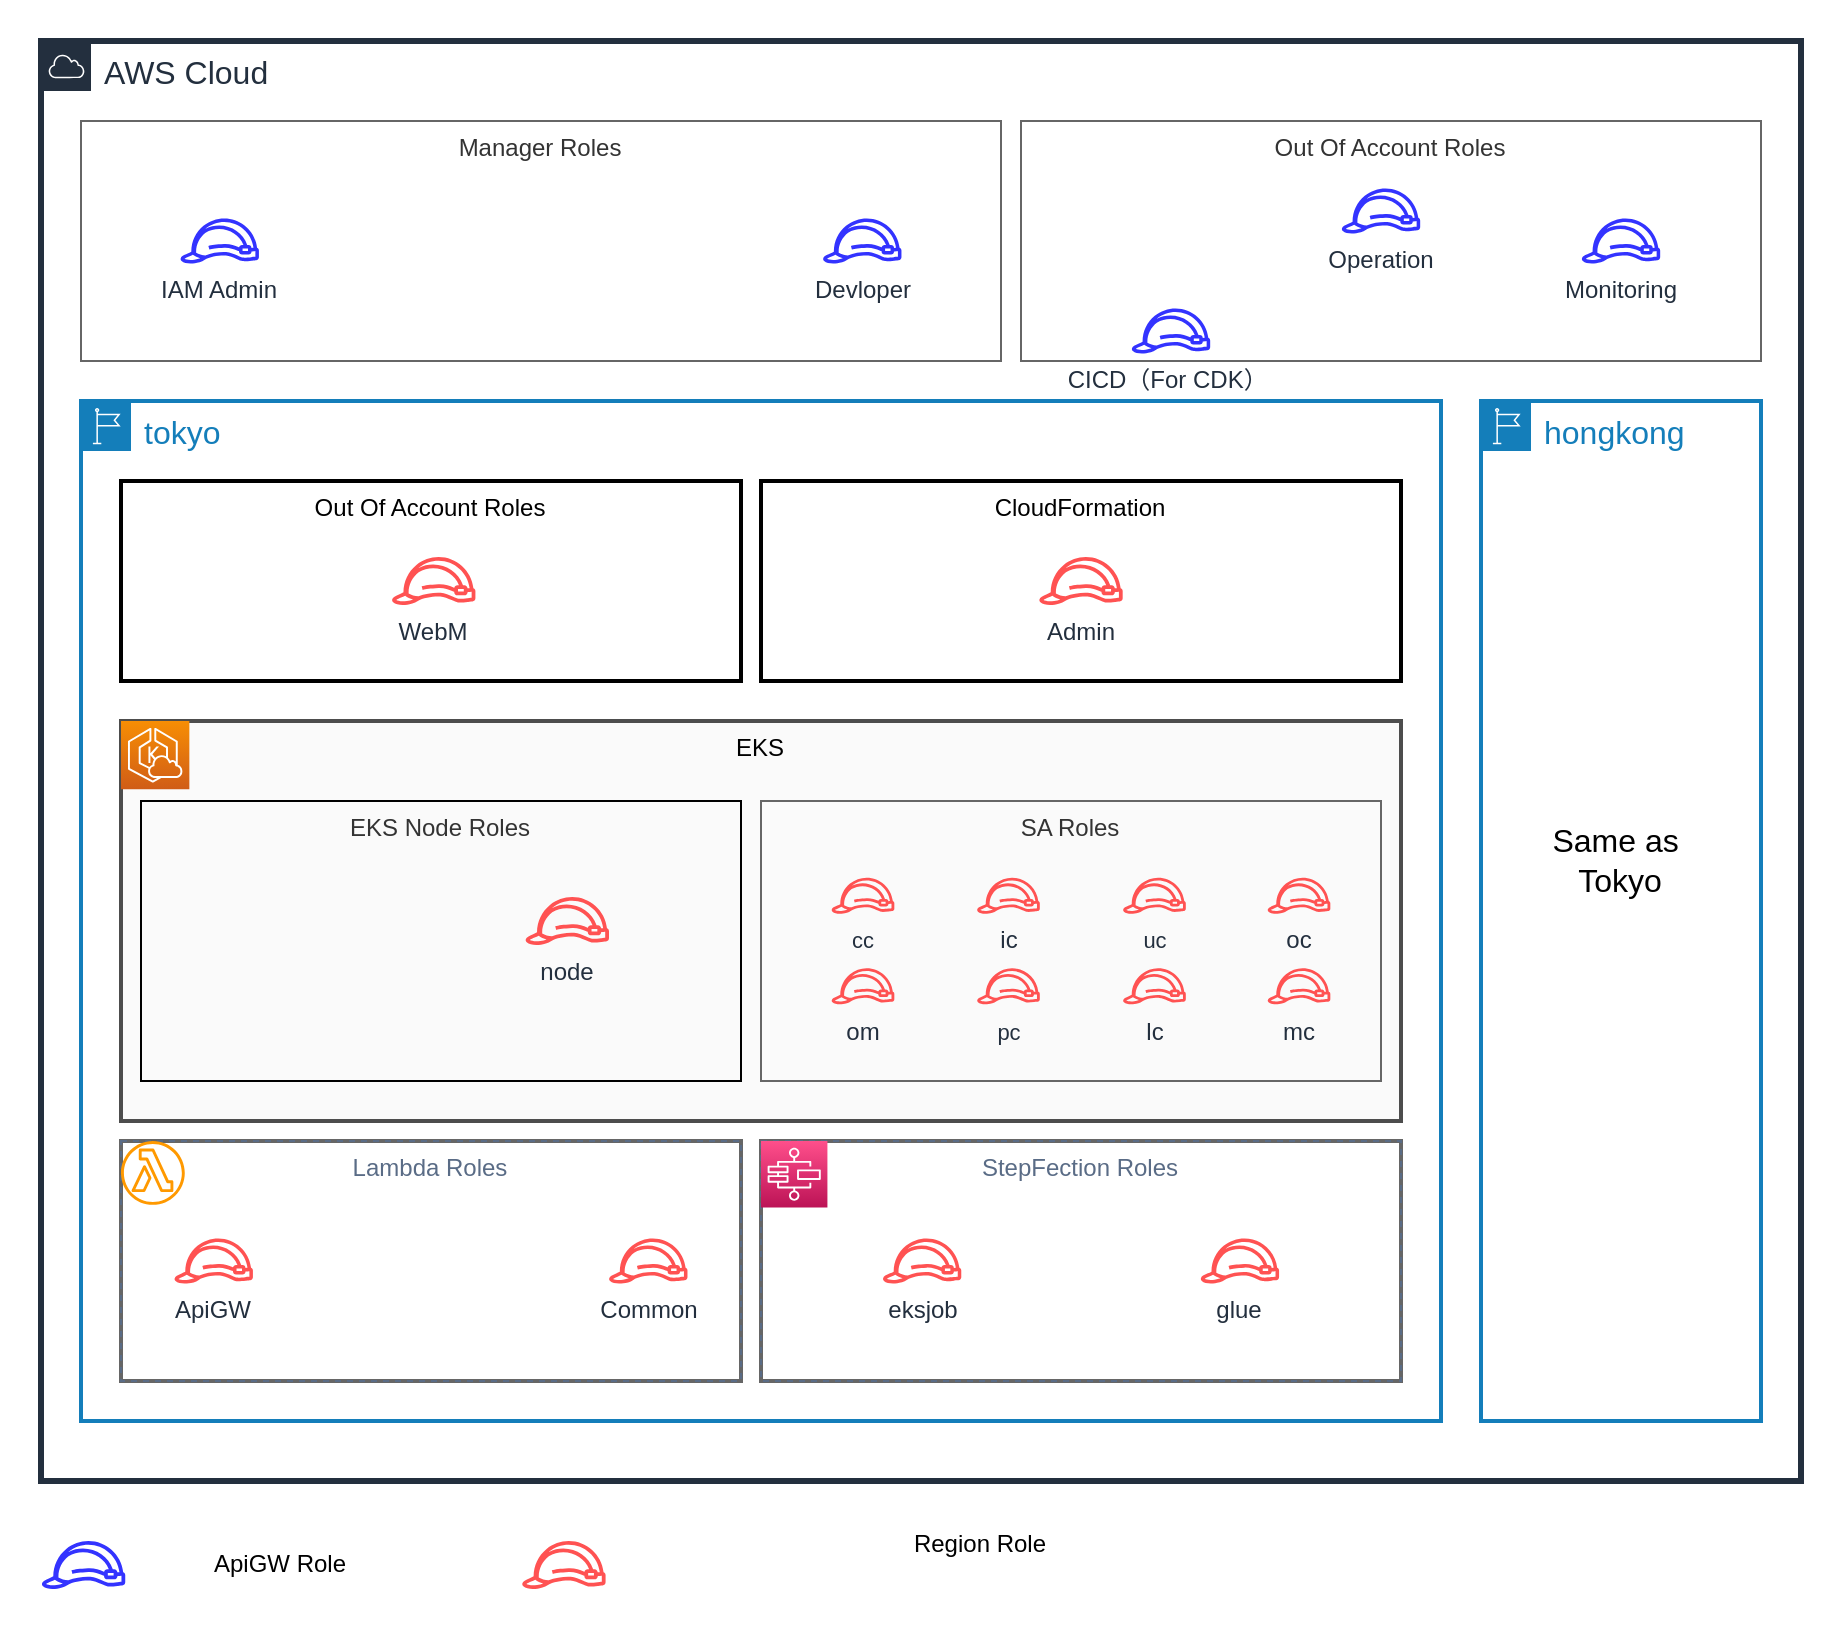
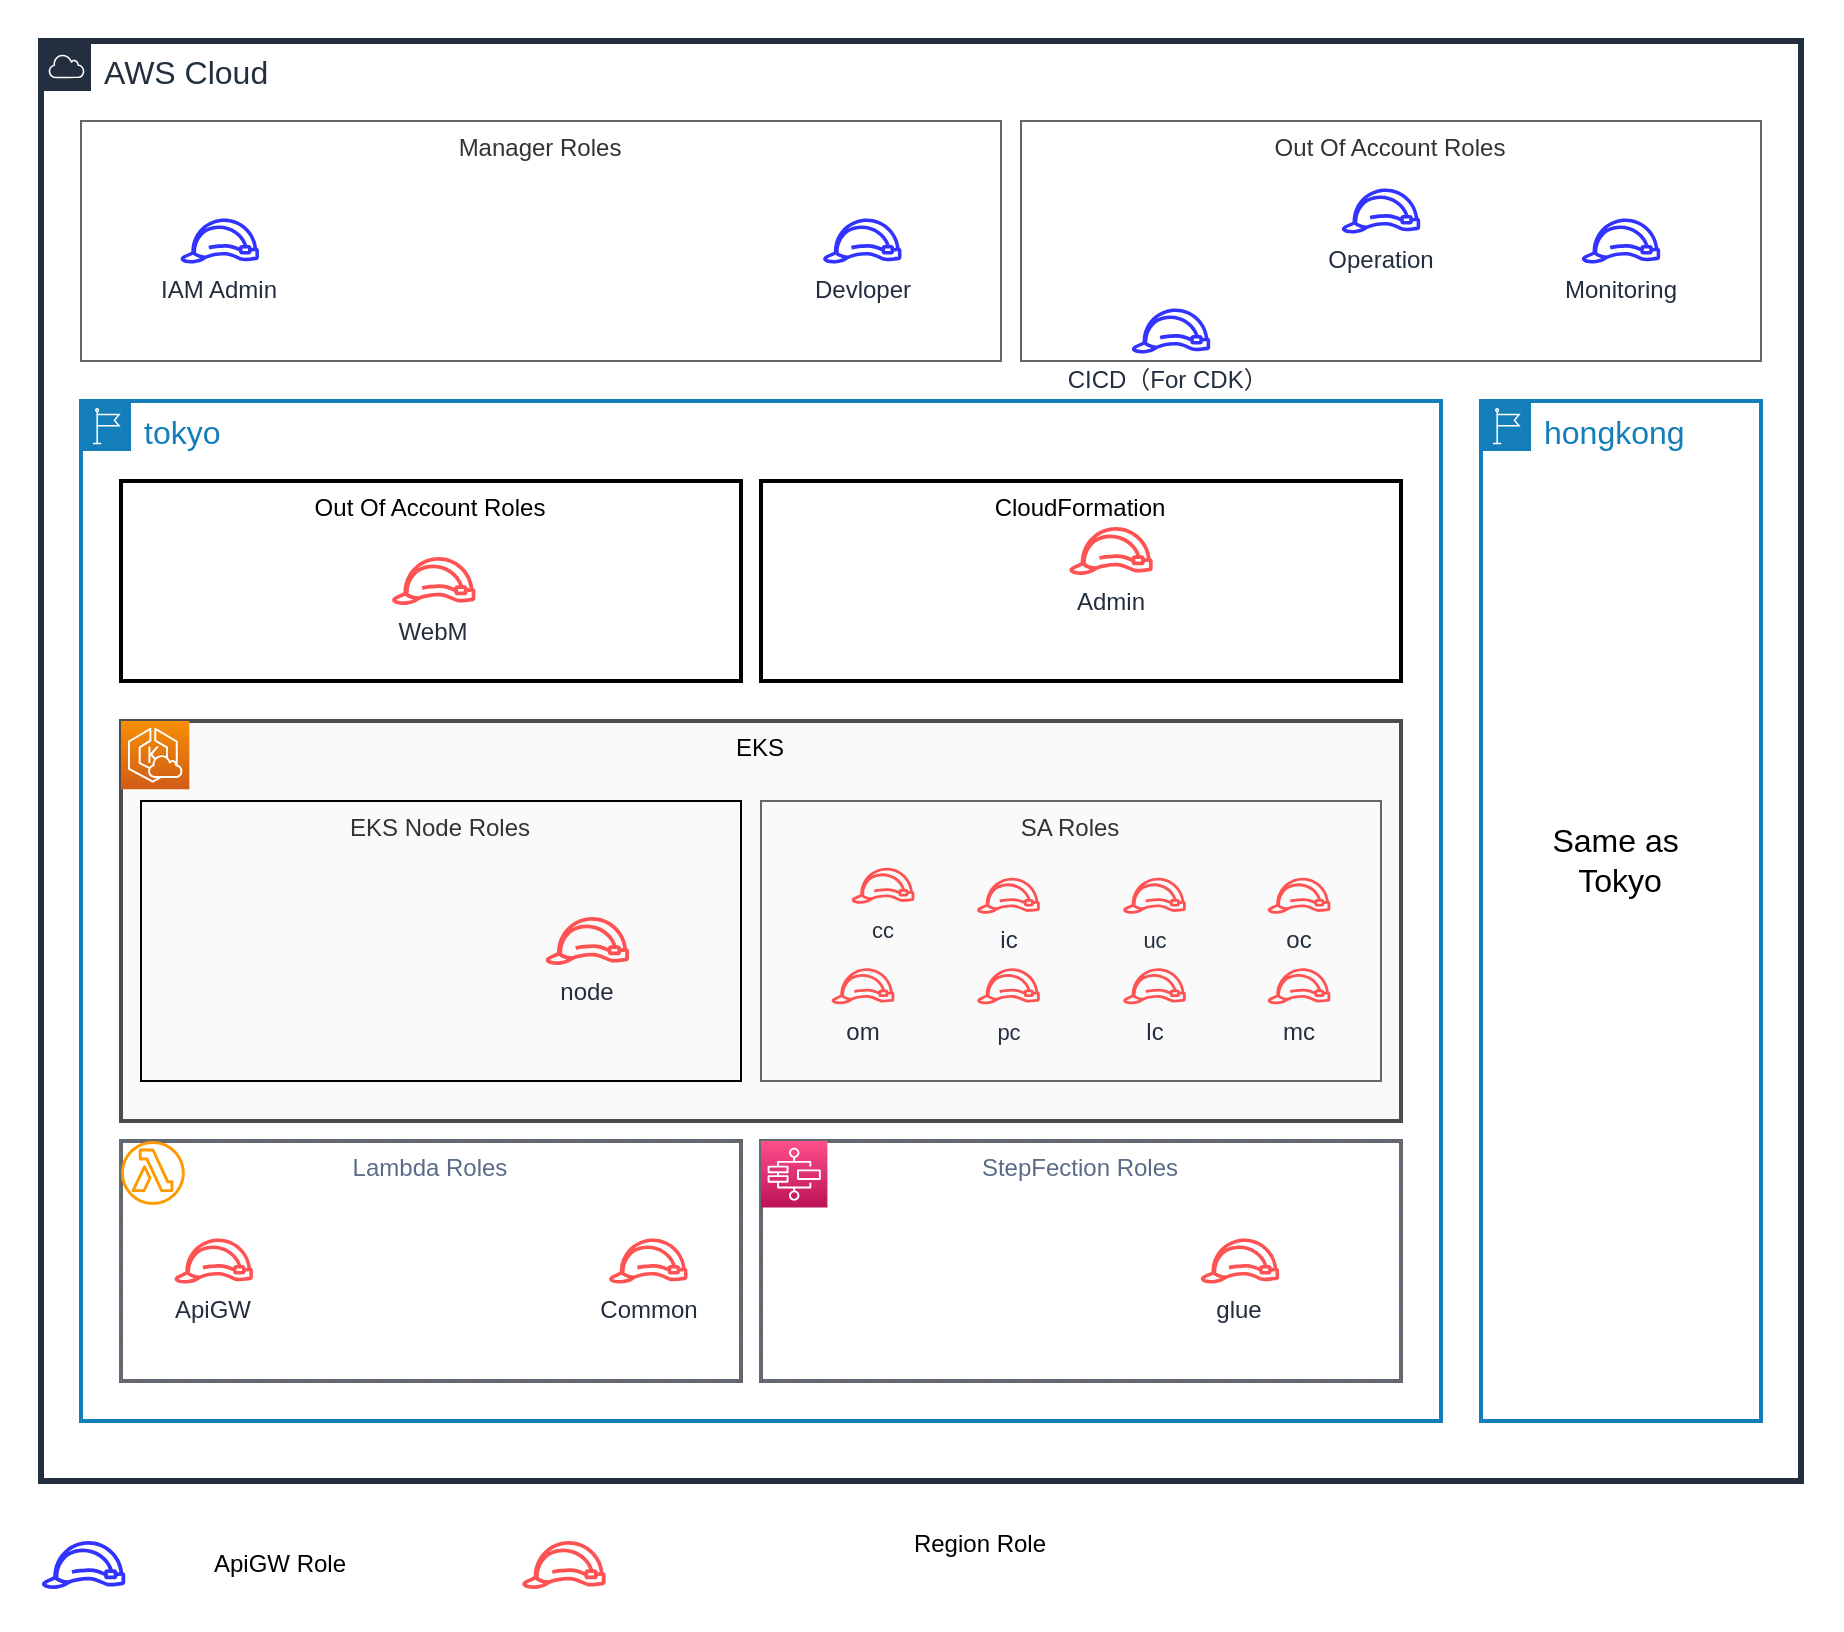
(1081, 581) -> (1111, 551)
(863, 896) -> (883, 886)
(567, 921) -> (587, 941)
(922, 1261) -> none
